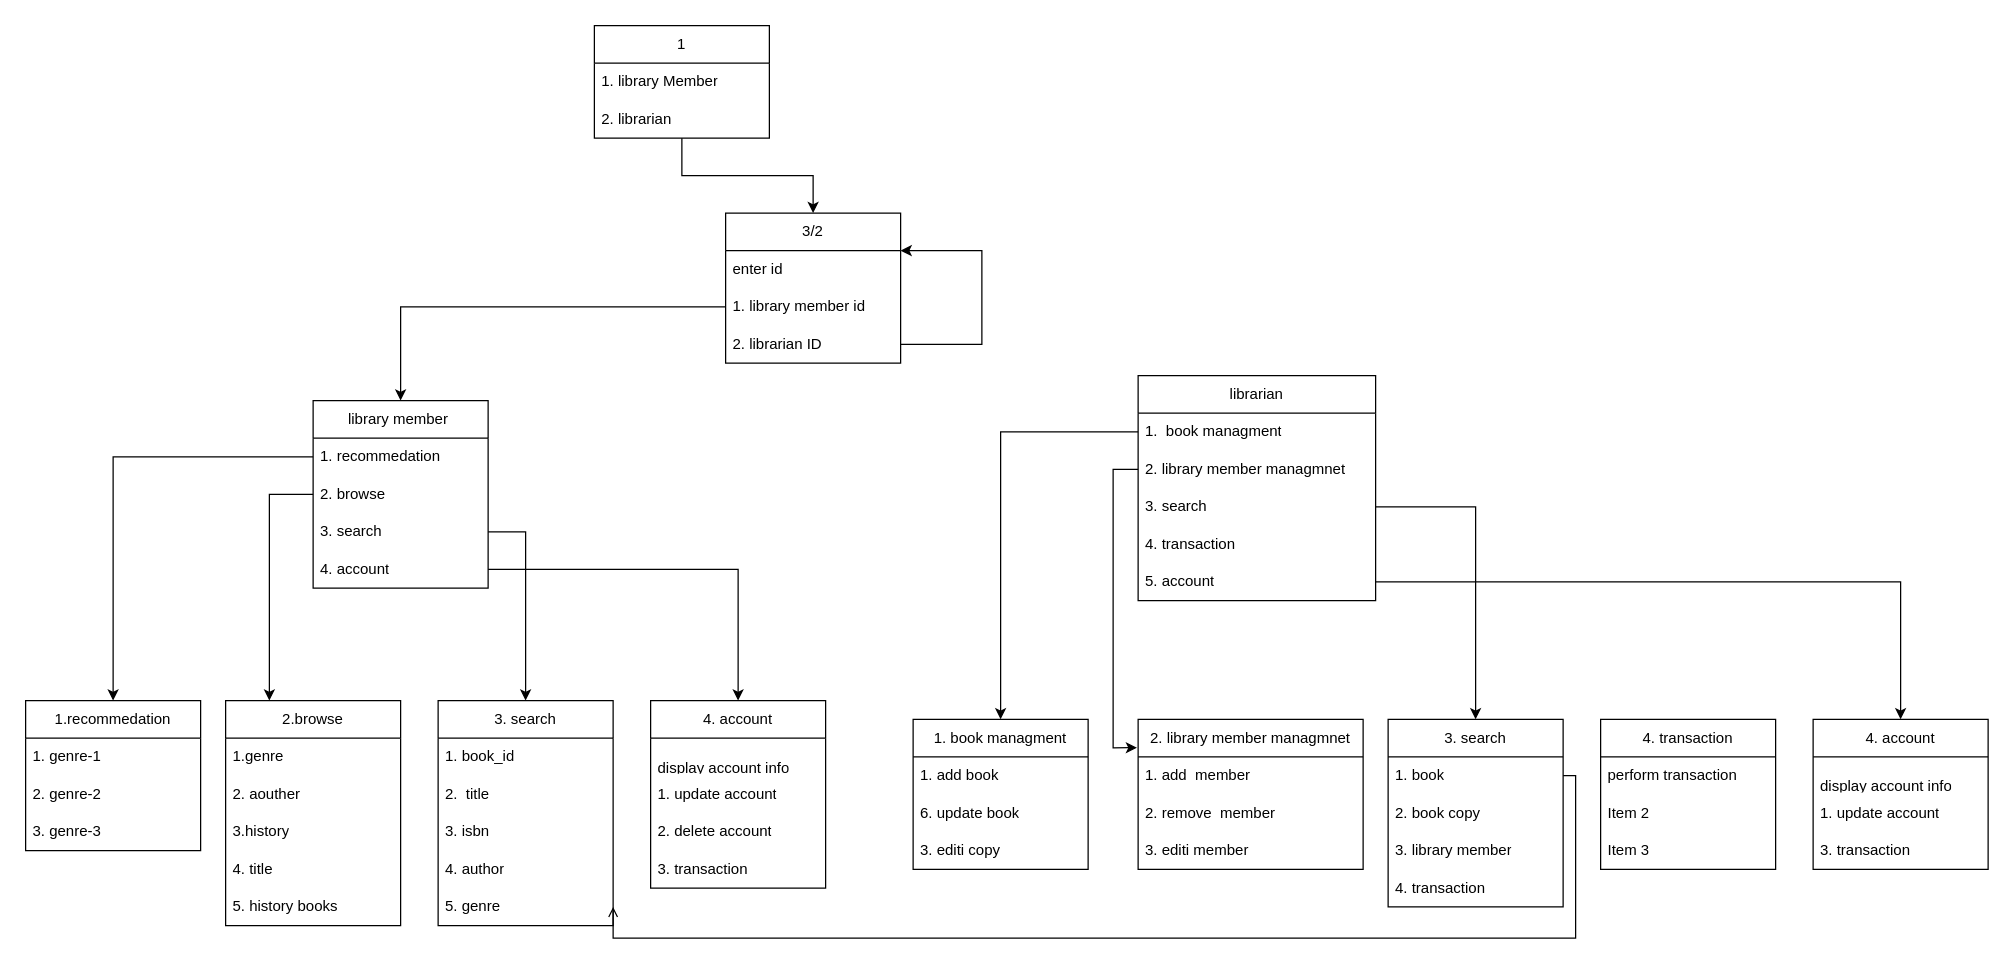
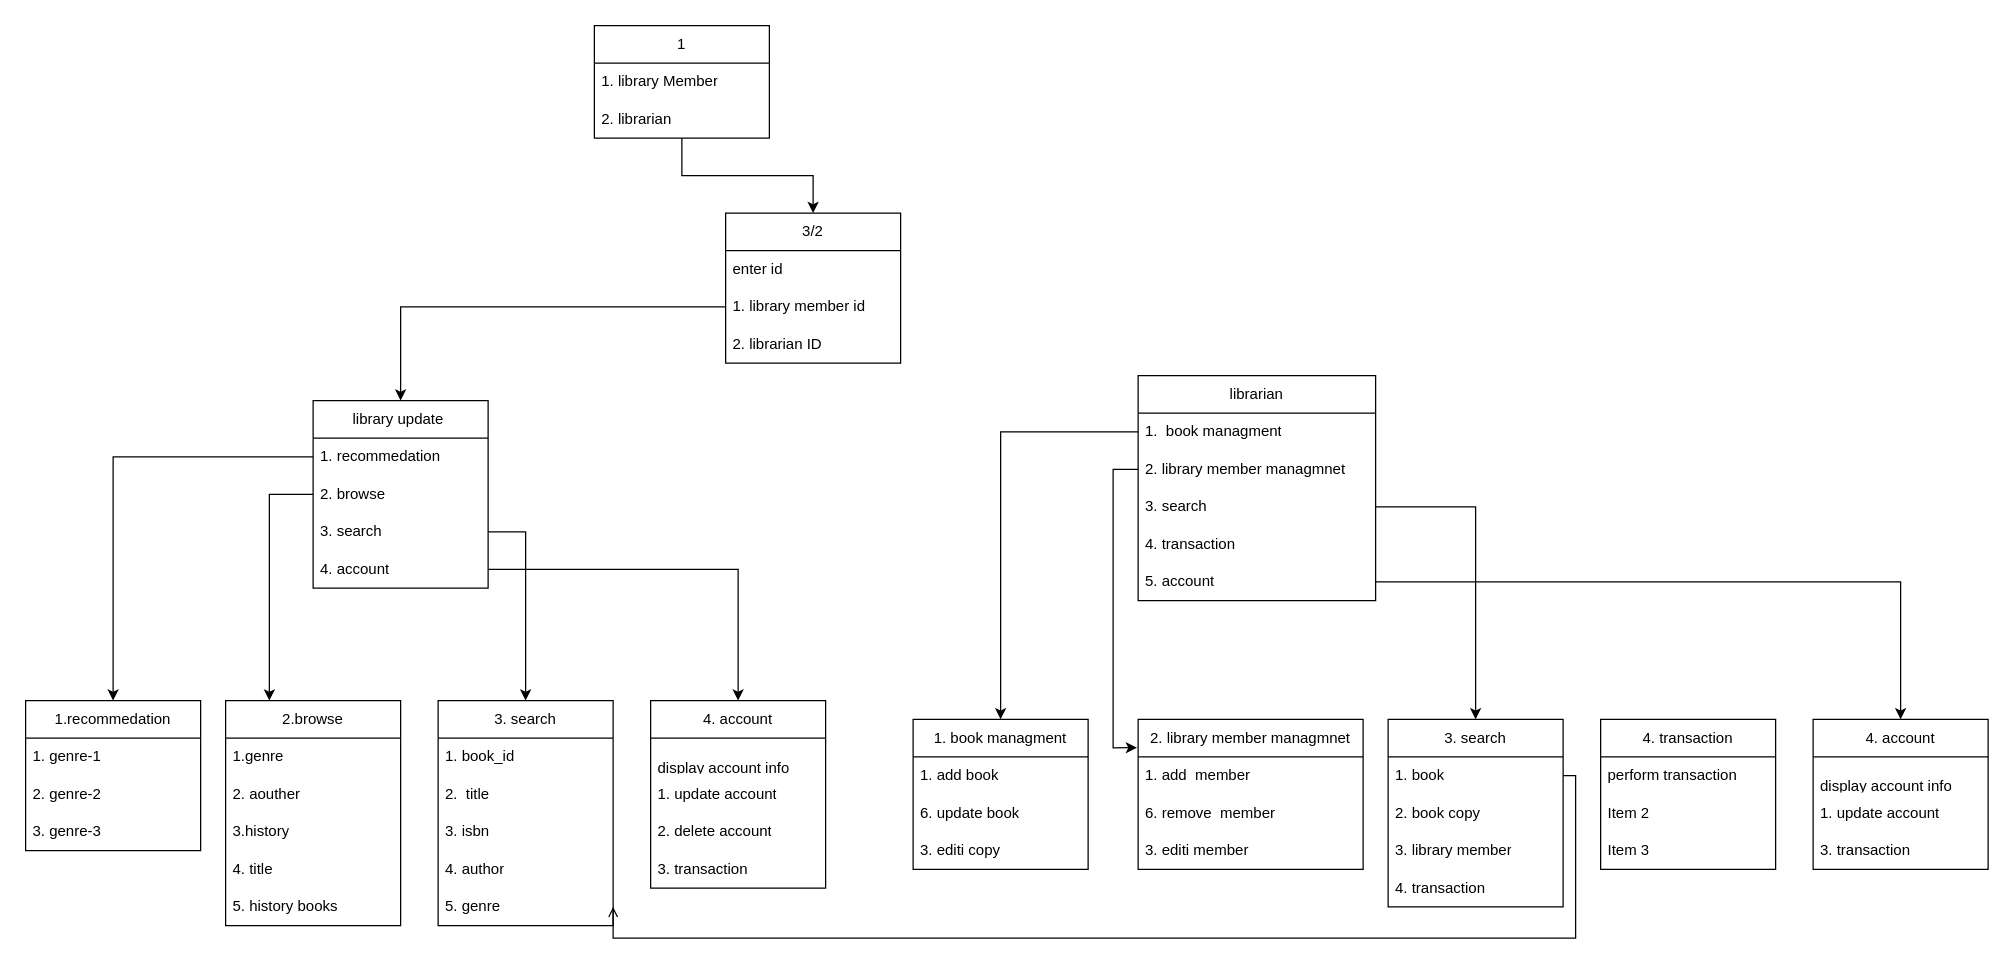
(982, 301) -> none
(401, 419) -> (401, 419)
(1211, 813) -> (1211, 813)
